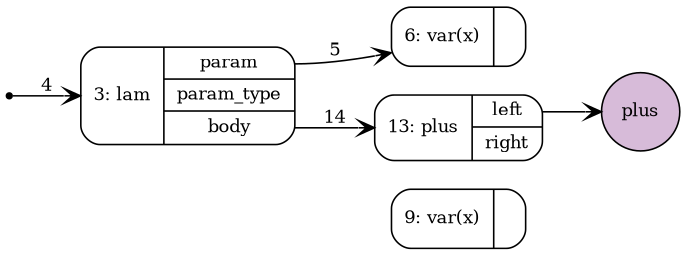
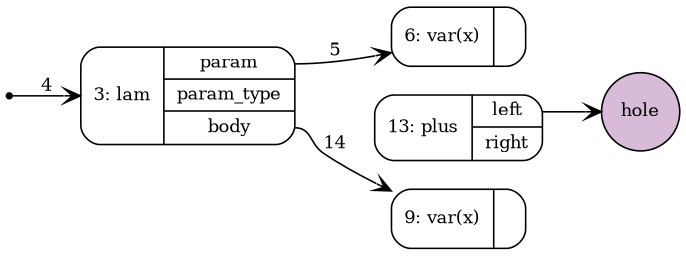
(641, 112) -> (641, 112)
(326, 128) -> (332, 159)
